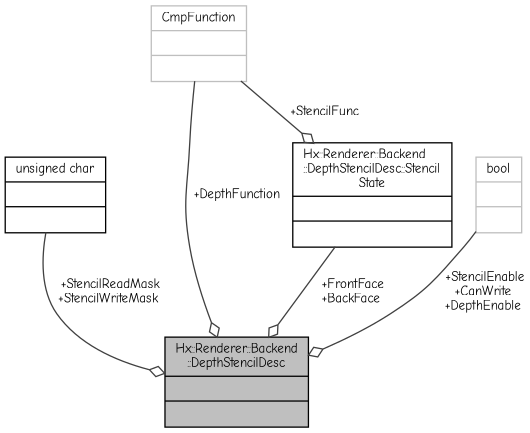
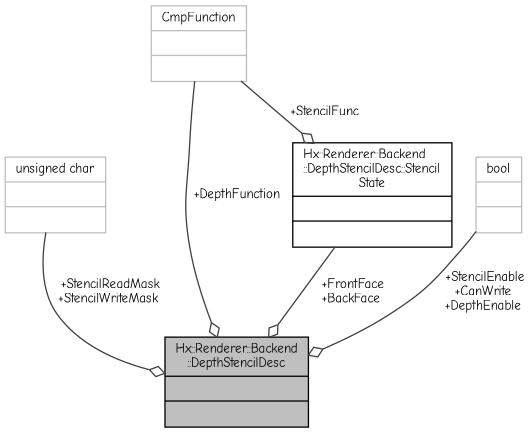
(55, 195) -> (55, 195)
